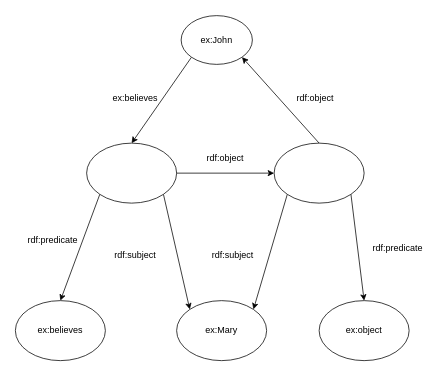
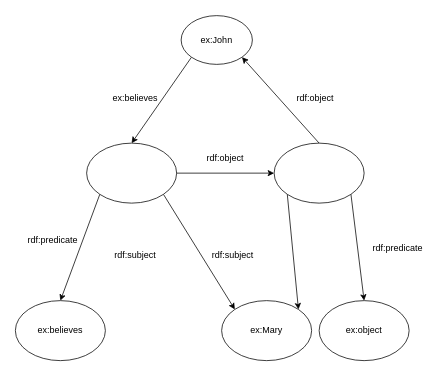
(222, 330) -> (267, 330)
